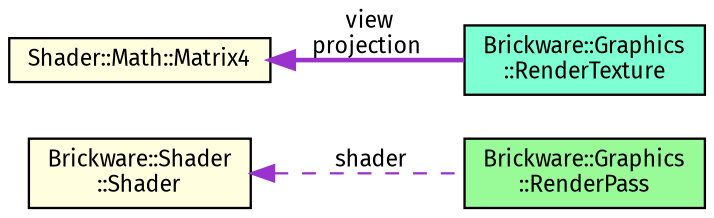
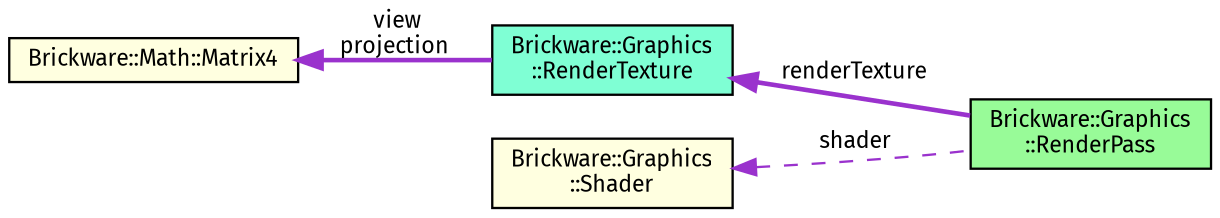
(140, 60) -> (154, 60)
none -> (863, 99)
(140, 173) -> (612, 173)
